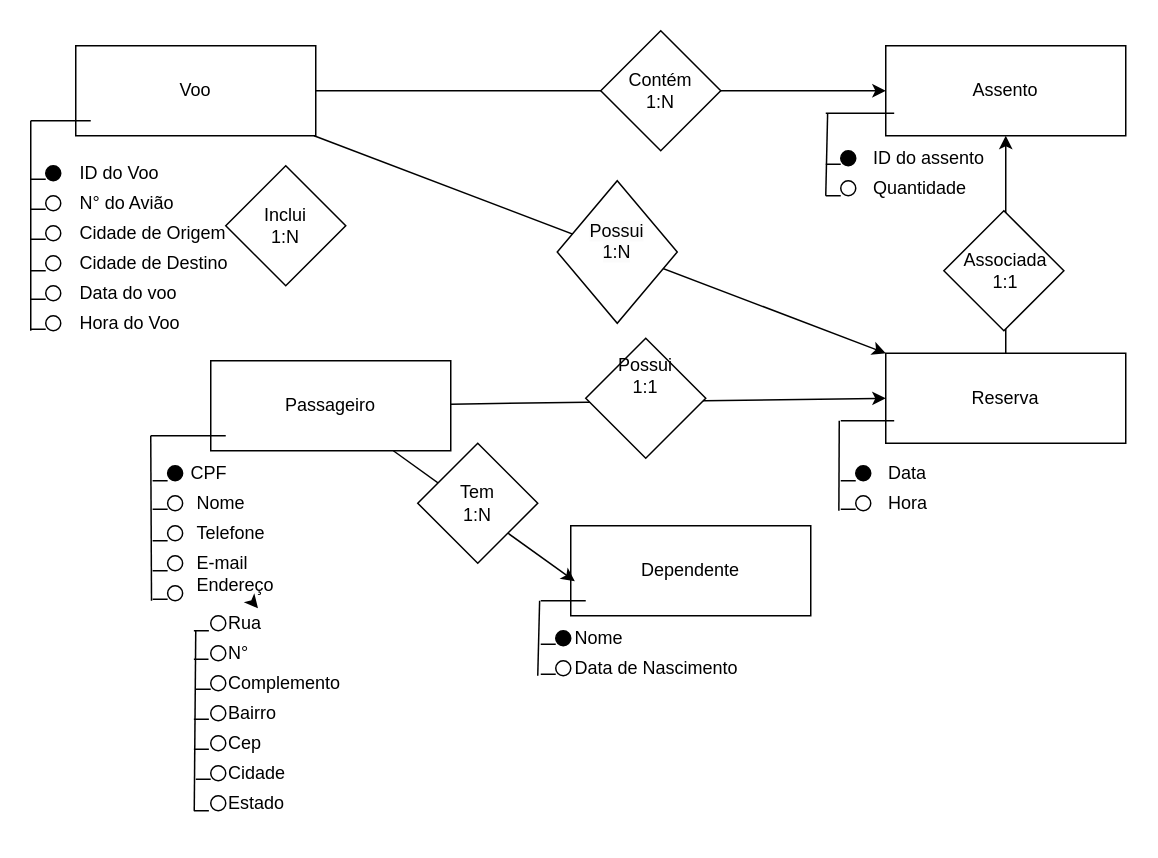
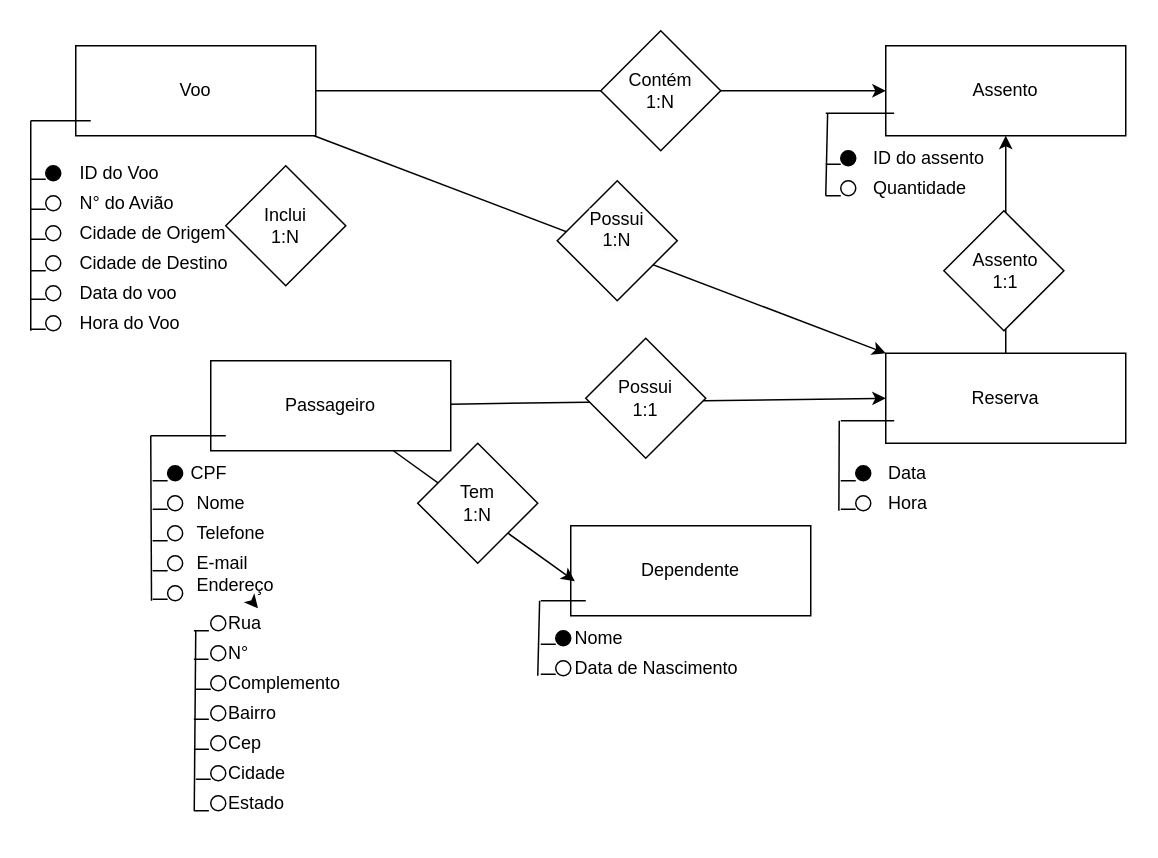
(617, 252) -> (617, 241)
(1006, 271) -> (1006, 271)
(646, 376) -> (646, 398)
